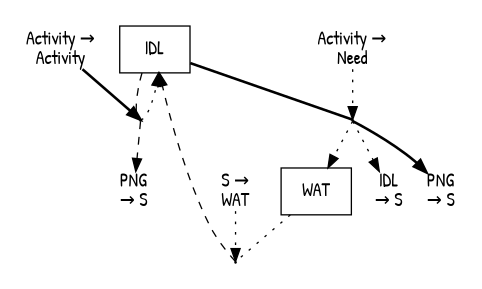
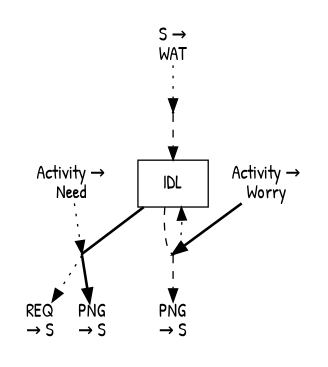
(61, 49) -> (267, 184)
(316, 191) -> none
(389, 191) -> (40, 322)
